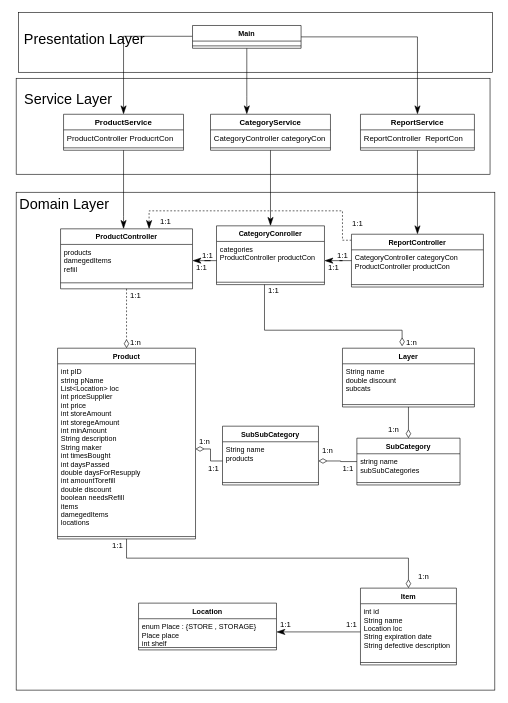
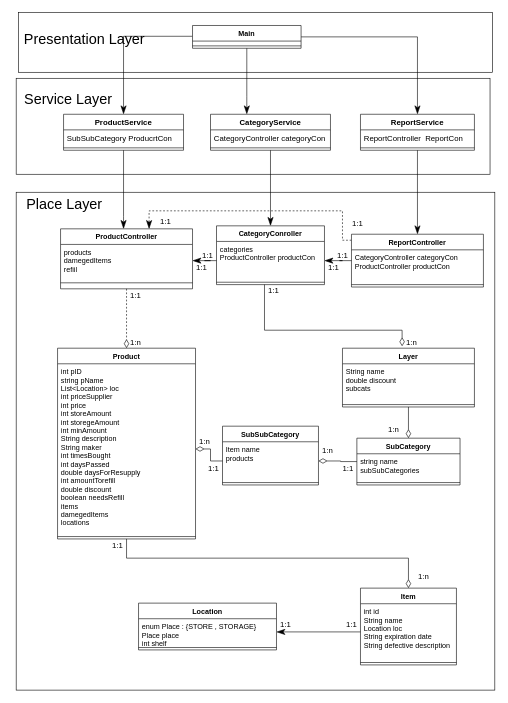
(127, 138) -> (122, 138)
(64, 204) -> (64, 204)
(246, 450) -> (243, 450)
